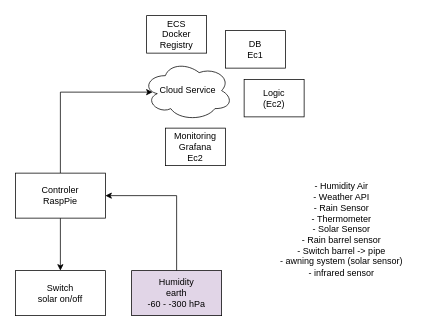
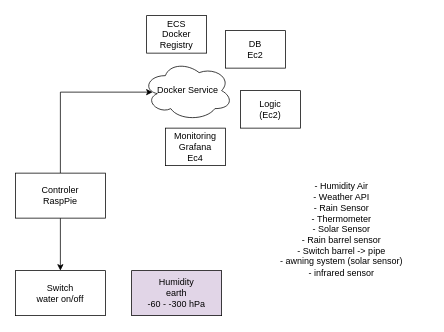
(255, 49) -> (255, 49)
(188, 90) -> (188, 90)
(274, 98) -> (270, 109)
(195, 147) -> (195, 147)
(177, 200) -> none
(60, 293) -> (60, 293)
